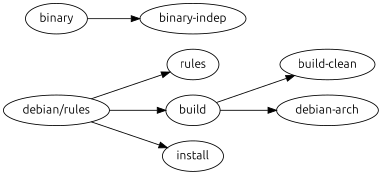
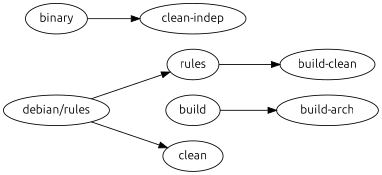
(193, 19) -> (193, 19)
(251, 90) -> (245, 64)
(133, 110) -> none
(327, 110) -> (327, 110)
(193, 156) -> (193, 156)
